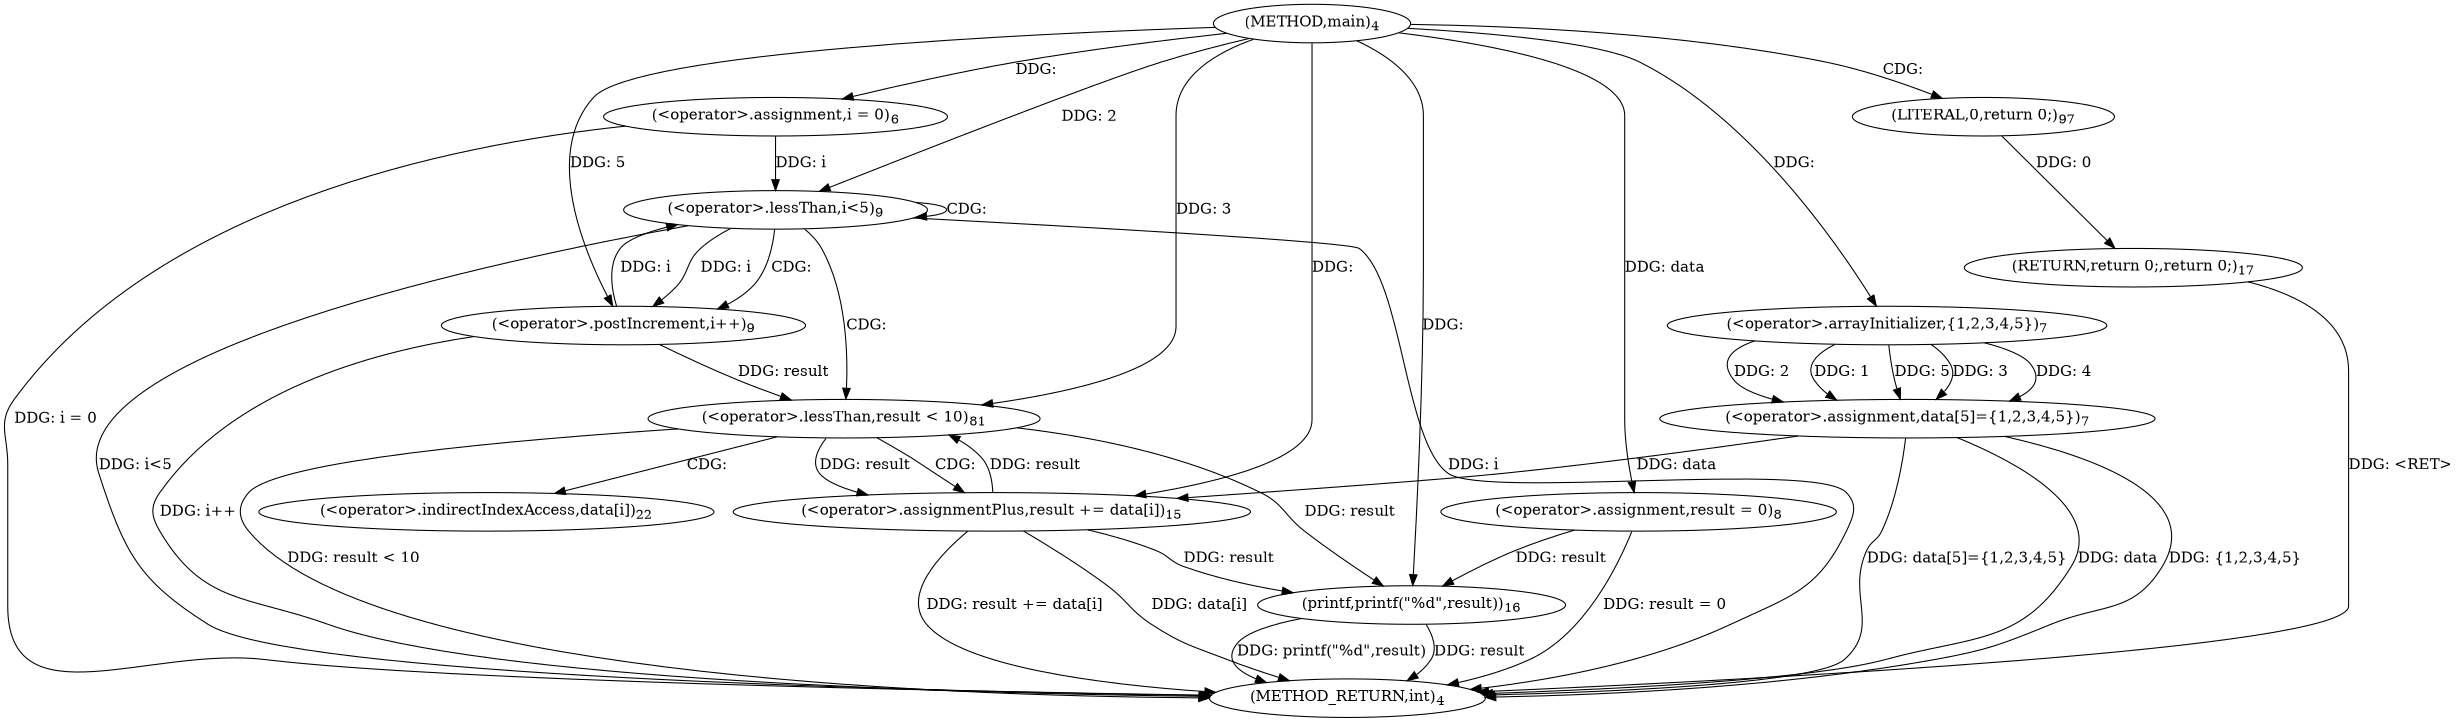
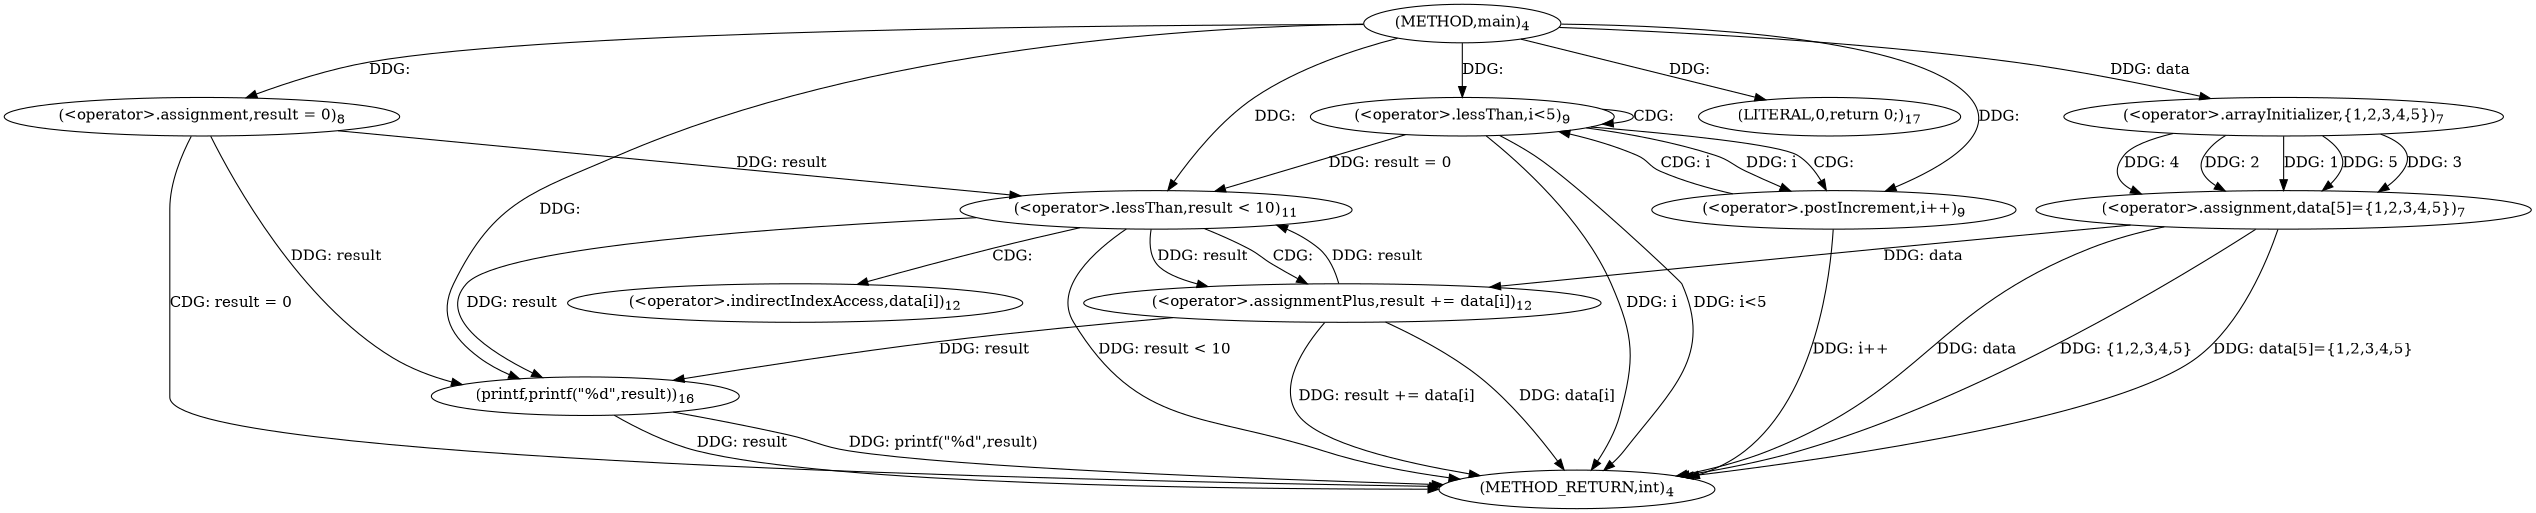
(1906, 70) -> (1692, 70)
(2067, 115) -> (1913, 115)
(776, 117) -> none
(1089, 117) -> (1485, 70)
(598, 163) -> (2001, 117)
(1797, 163) -> (2150, 70)
(1204, 210) -> (1278, 117)
(646, 268) -> (1686, 163)
(1665, 268) -> (392, 70)
(2133, 268) -> none
(869, 326) -> (1390, 163)
(1312, 327) -> none
(720, 372) -> (674, 163)
(978, 417) -> (1290, 208)
(644, 510) -> (953, 301)
(1174, 510) -> (1524, 301)
(1665, 605) -> (231, 303)
